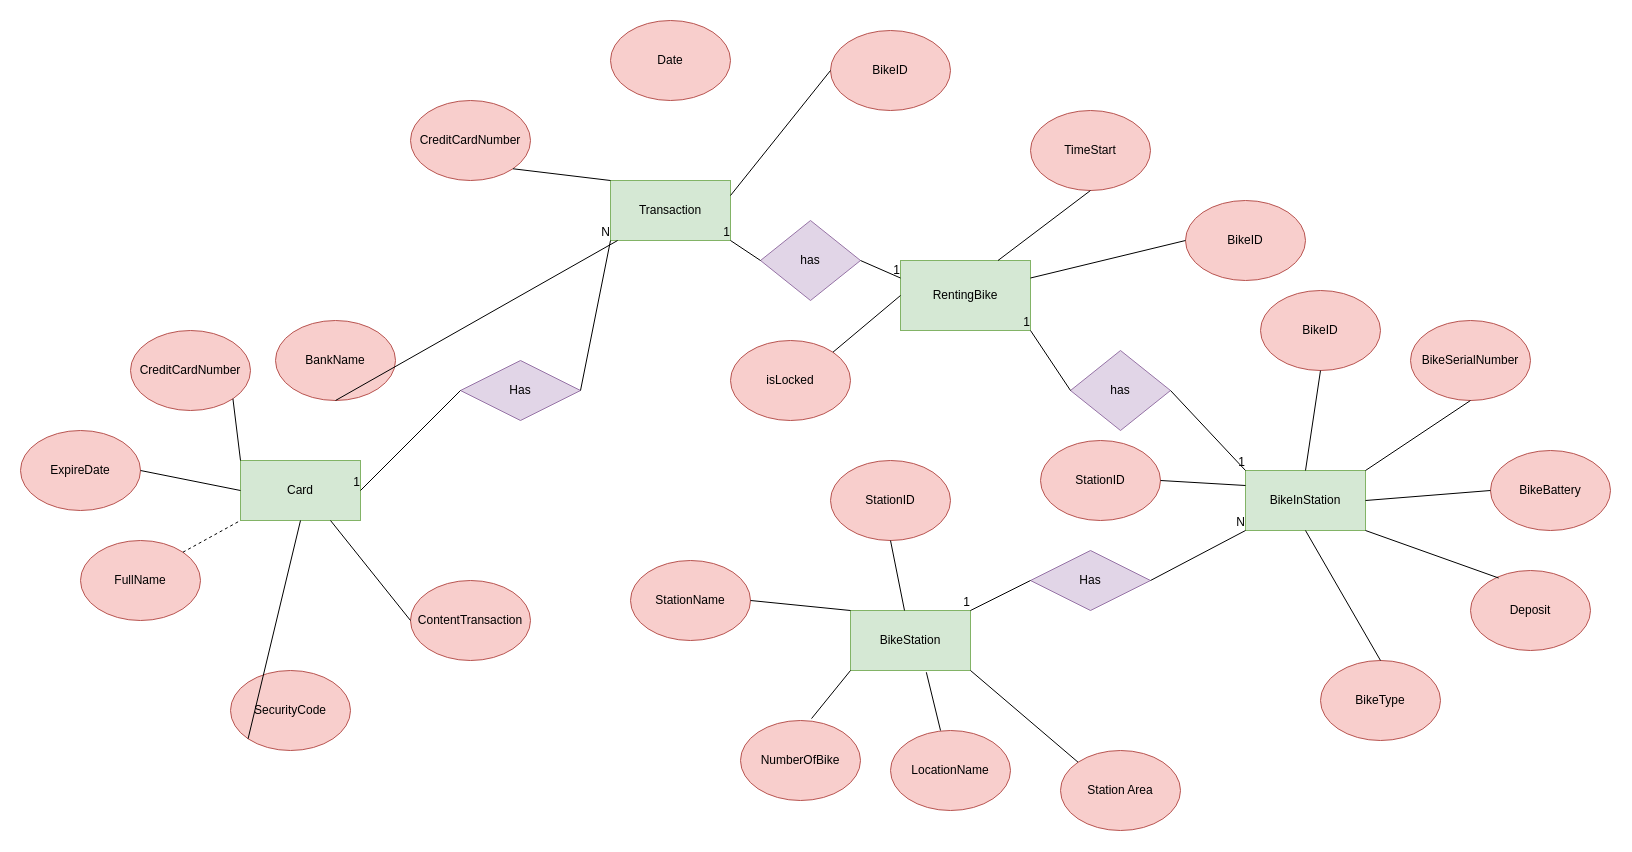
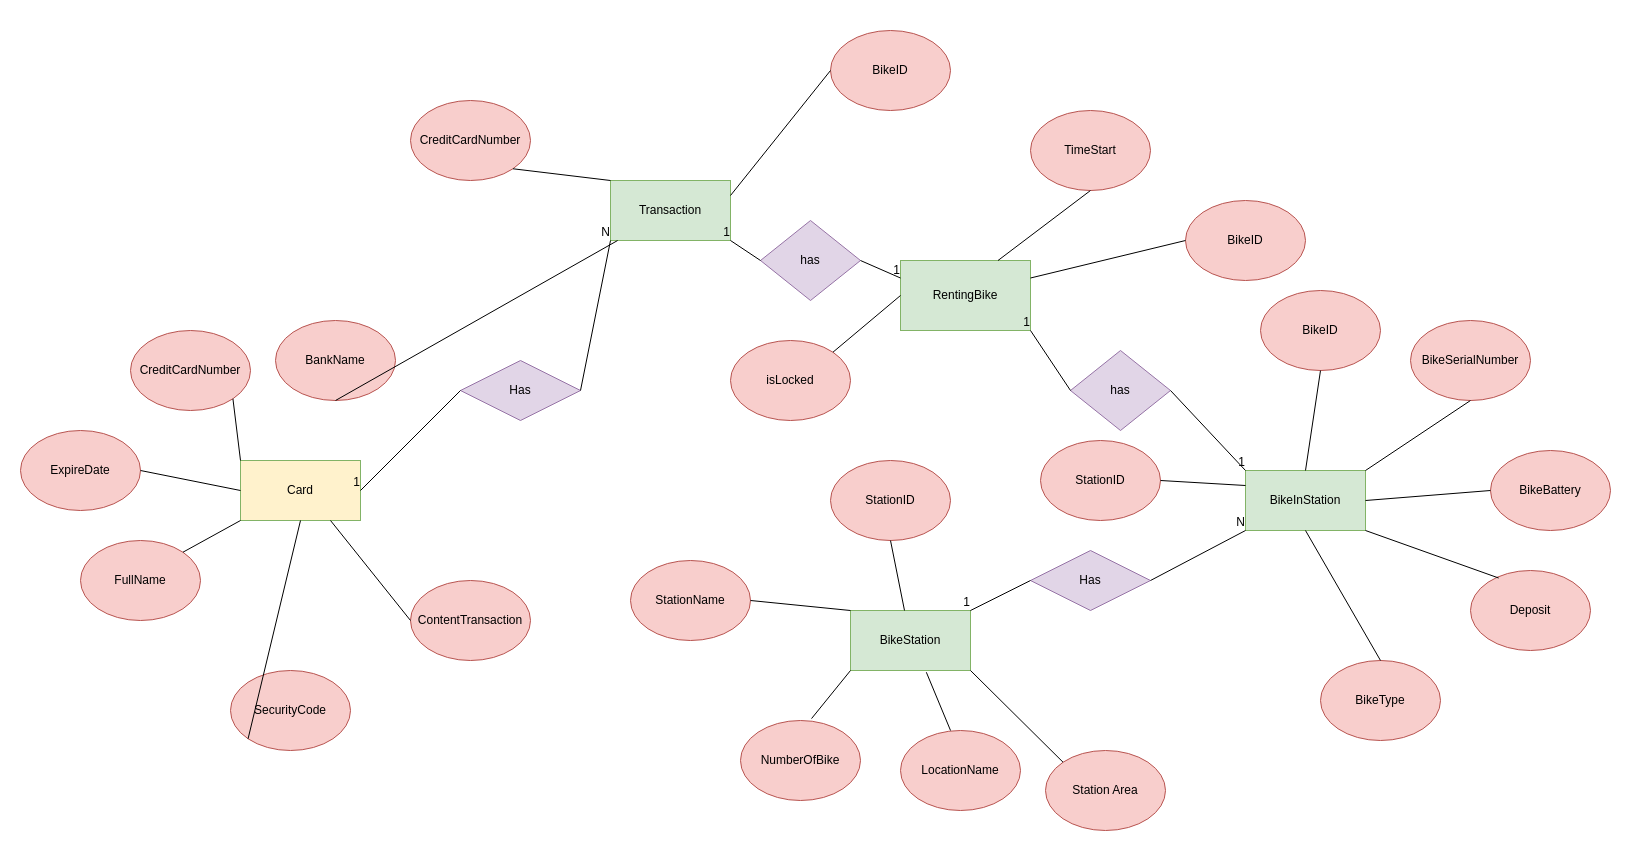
(671, 61) -> none
(301, 491) -> (301, 491)
(212, 536) -> (212, 536)
(951, 771) -> (961, 771)
(1121, 791) -> (1106, 791)
